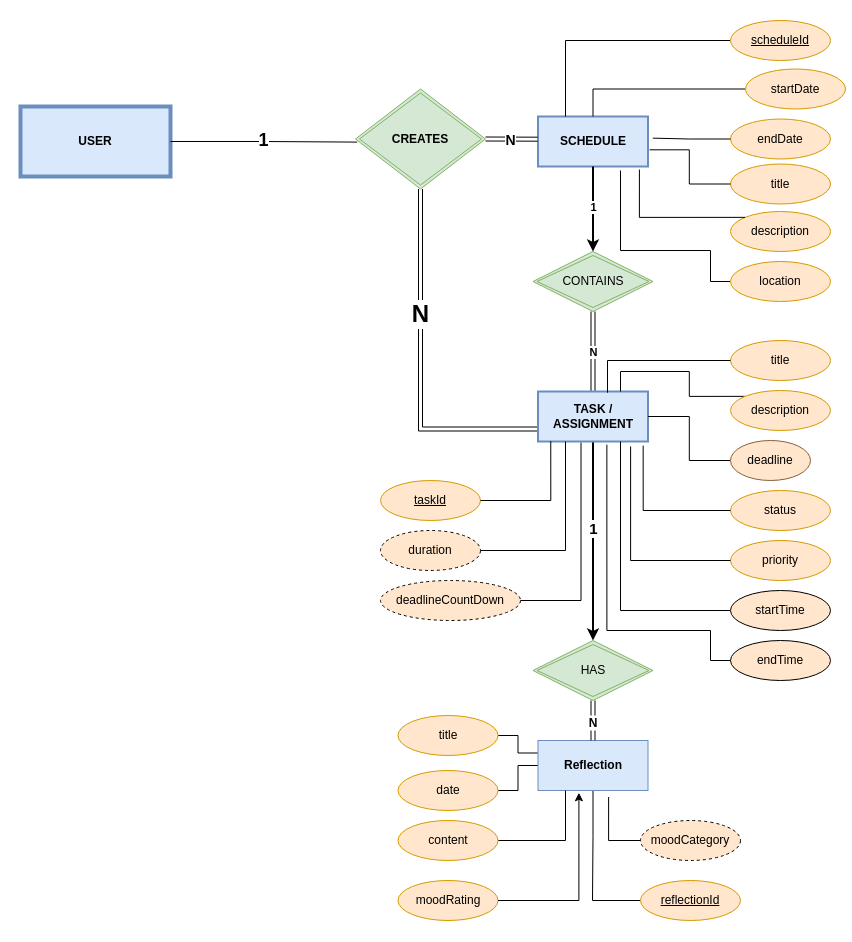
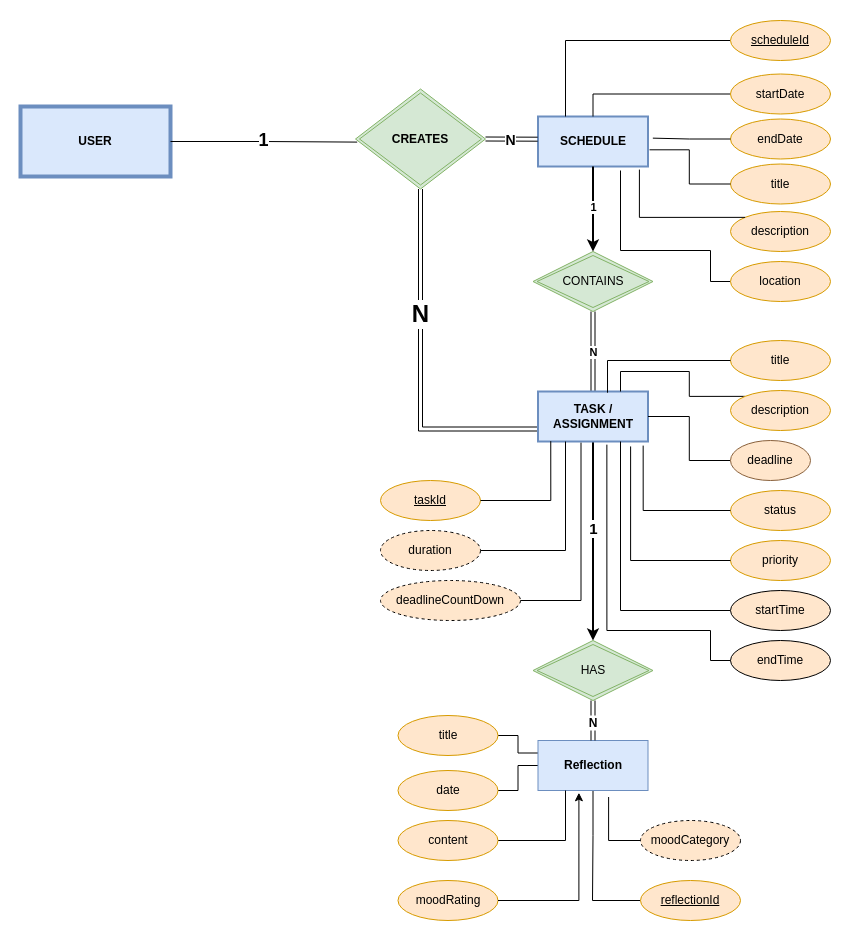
(796, 89) -> (781, 94)
